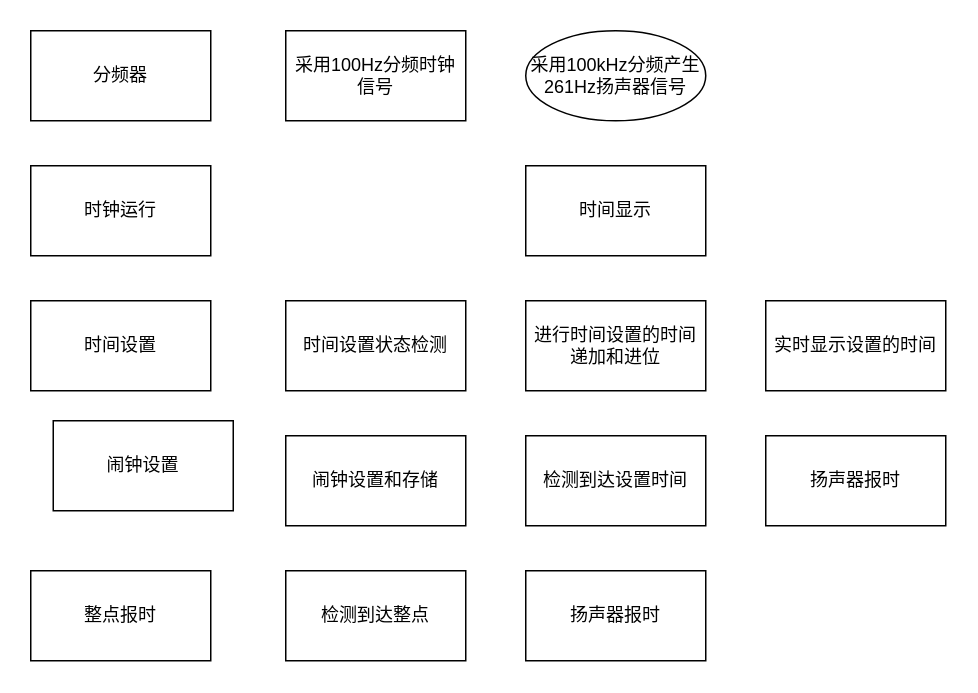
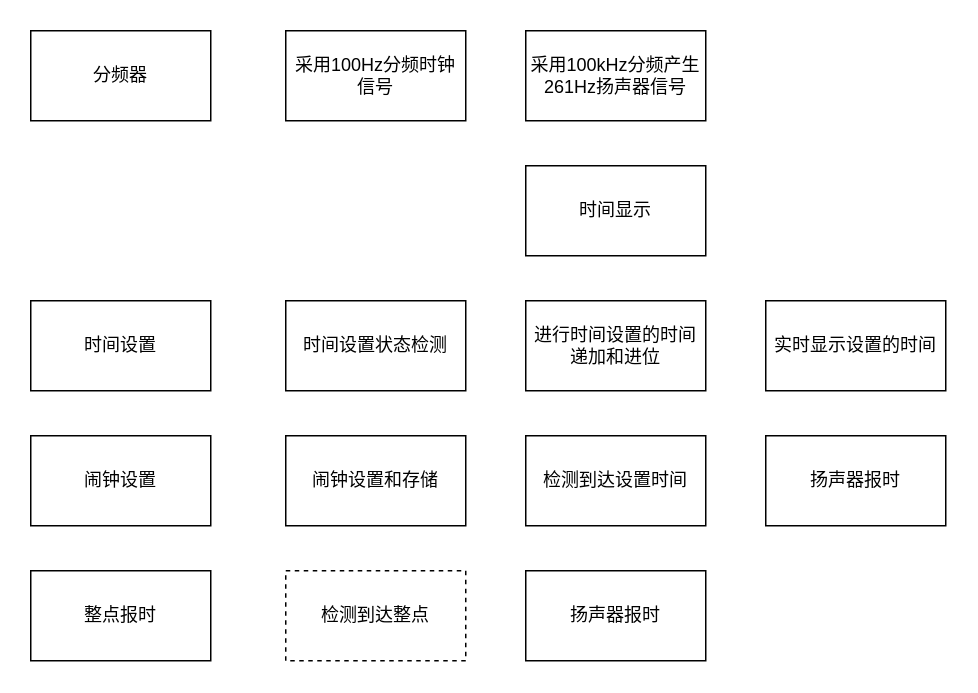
(616, 76) -> (616, 76)
(121, 211) -> none
(143, 466) -> (121, 481)
(376, 616) -> (376, 616)
